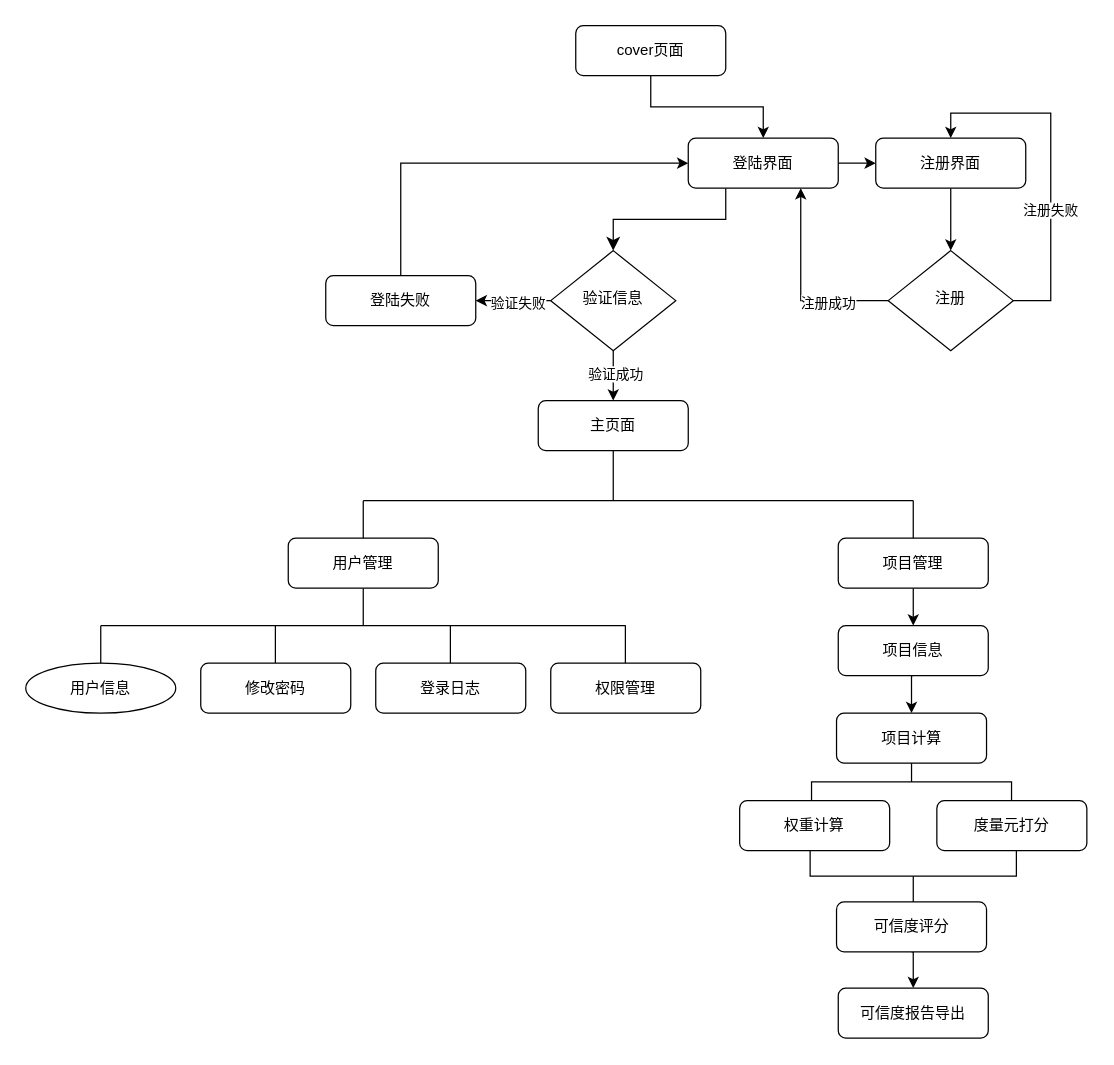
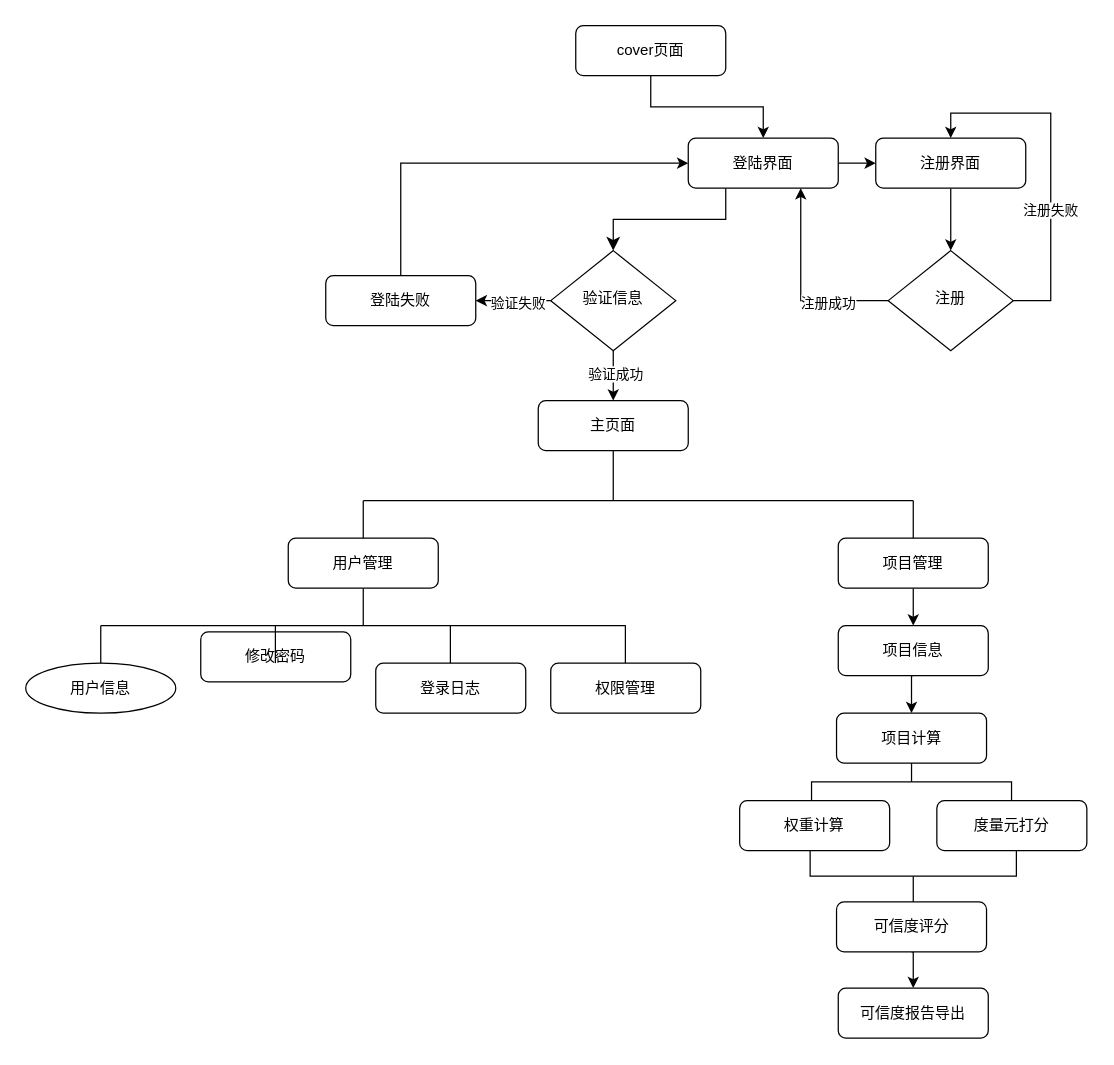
(276, 688) -> (276, 657)
